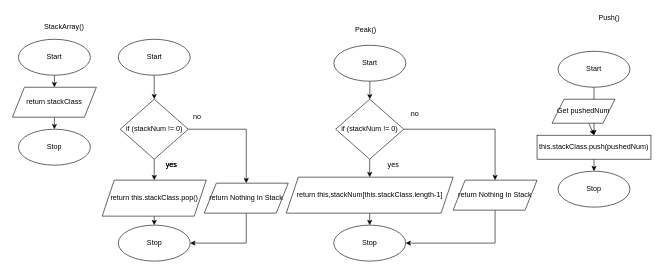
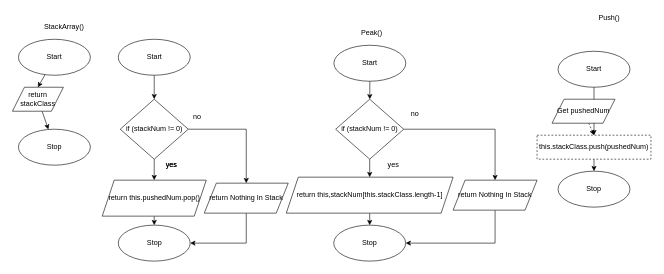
(366, 30) -> (372, 33)
(54, 102) -> (38, 99)
(591, 127) -> (591, 127)
(594, 147) -> (594, 147)
(155, 198) -> (155, 198)
